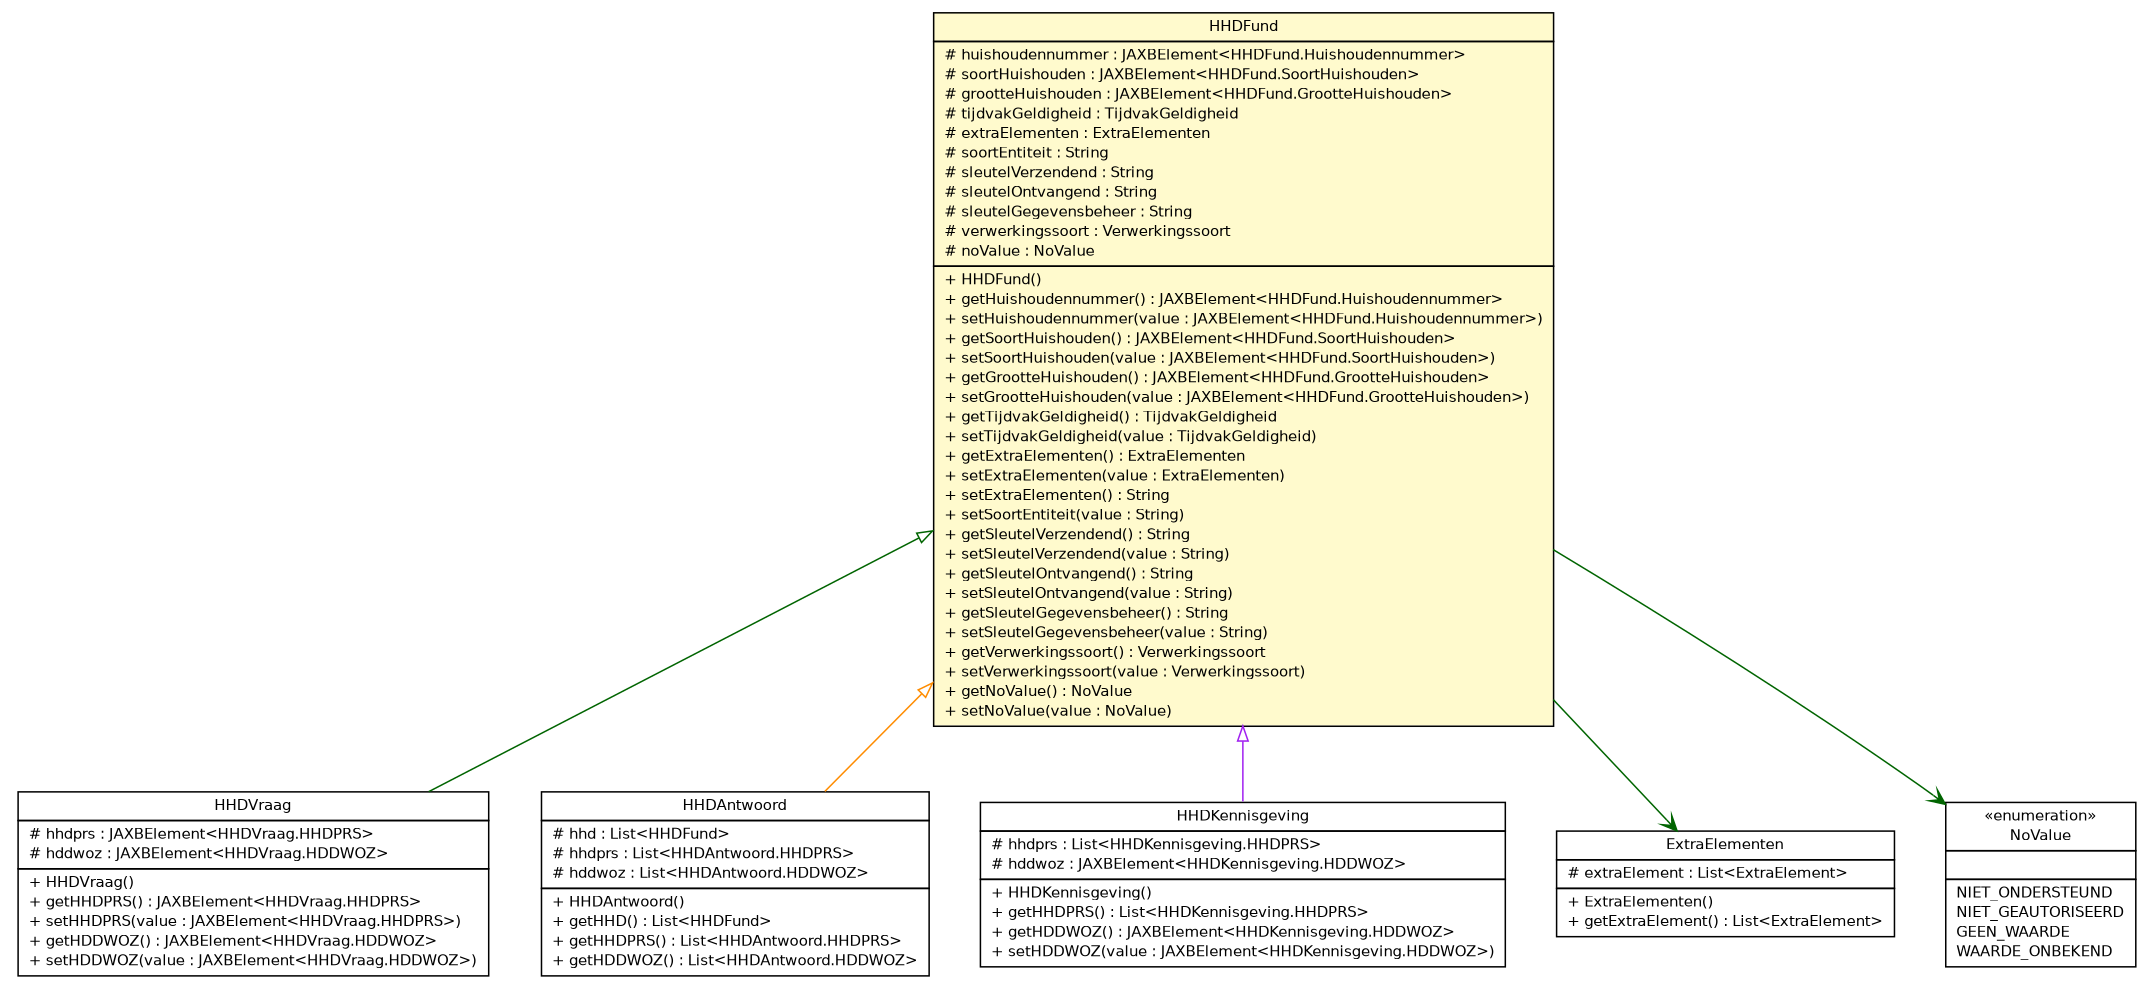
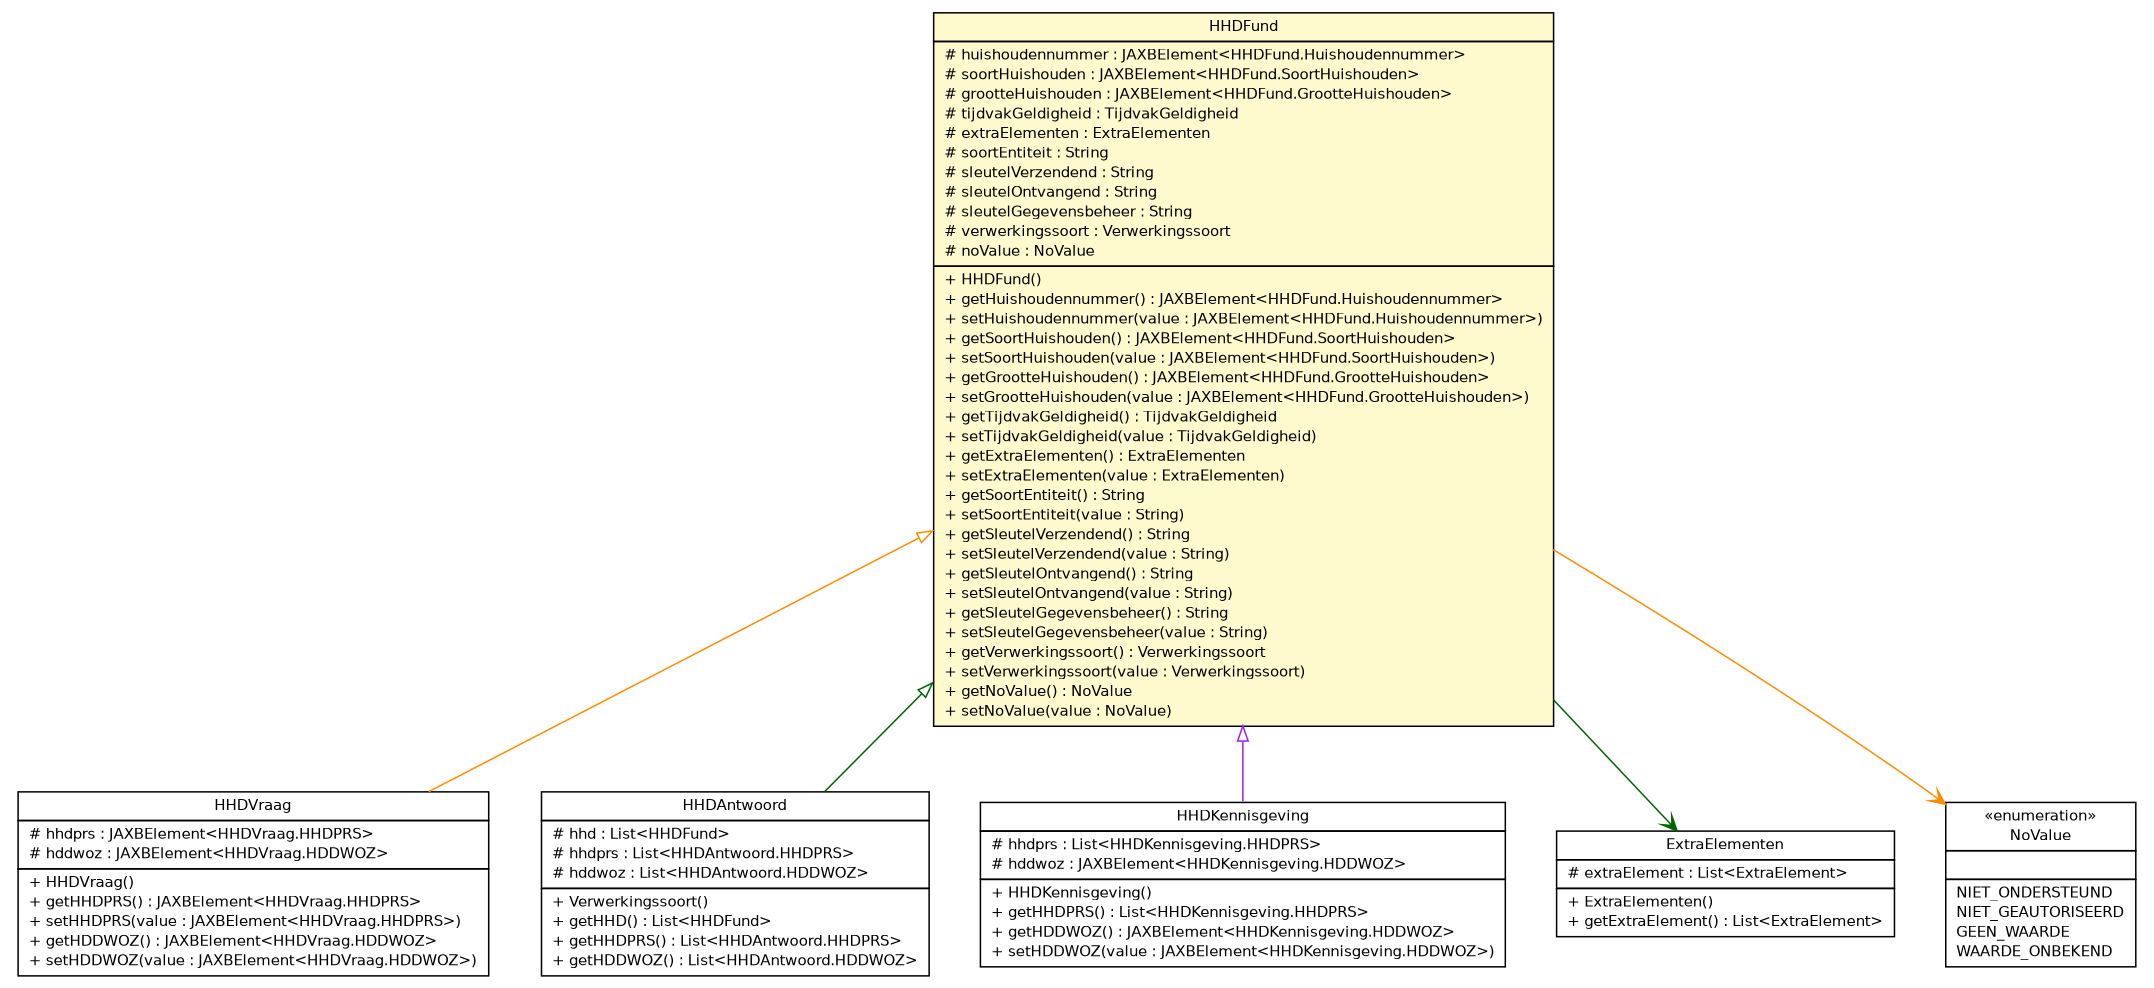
(1057, 495) -> (1045, 495)
(674, 665) -> (674, 665)
(1745, 669) -> (1745, 669)
(873, 743) -> (873, 743)
(618, 902) -> (630, 902)
